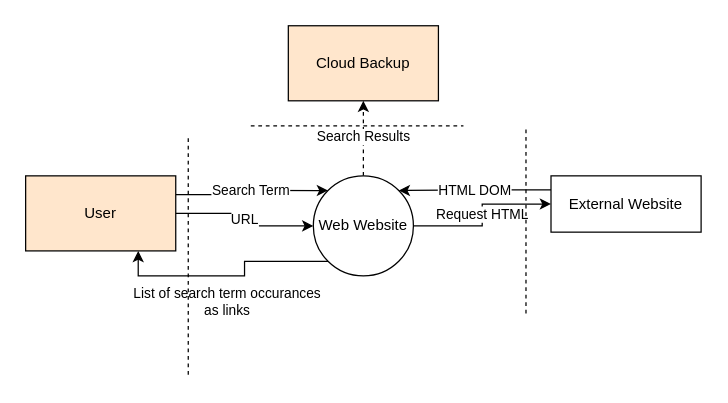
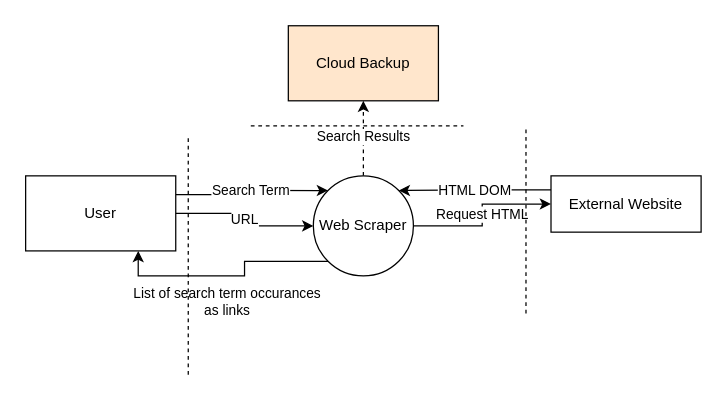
(101, 213) -> (101, 213)
(363, 226) -> (363, 226)
